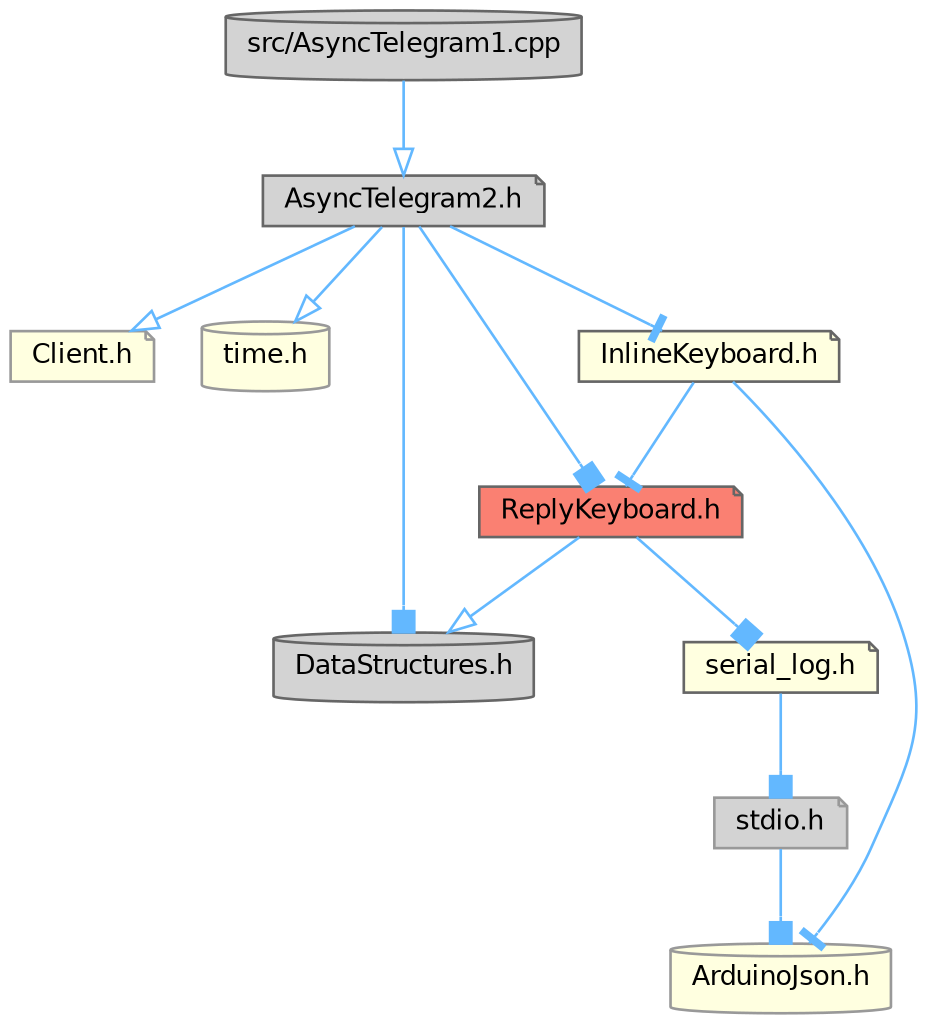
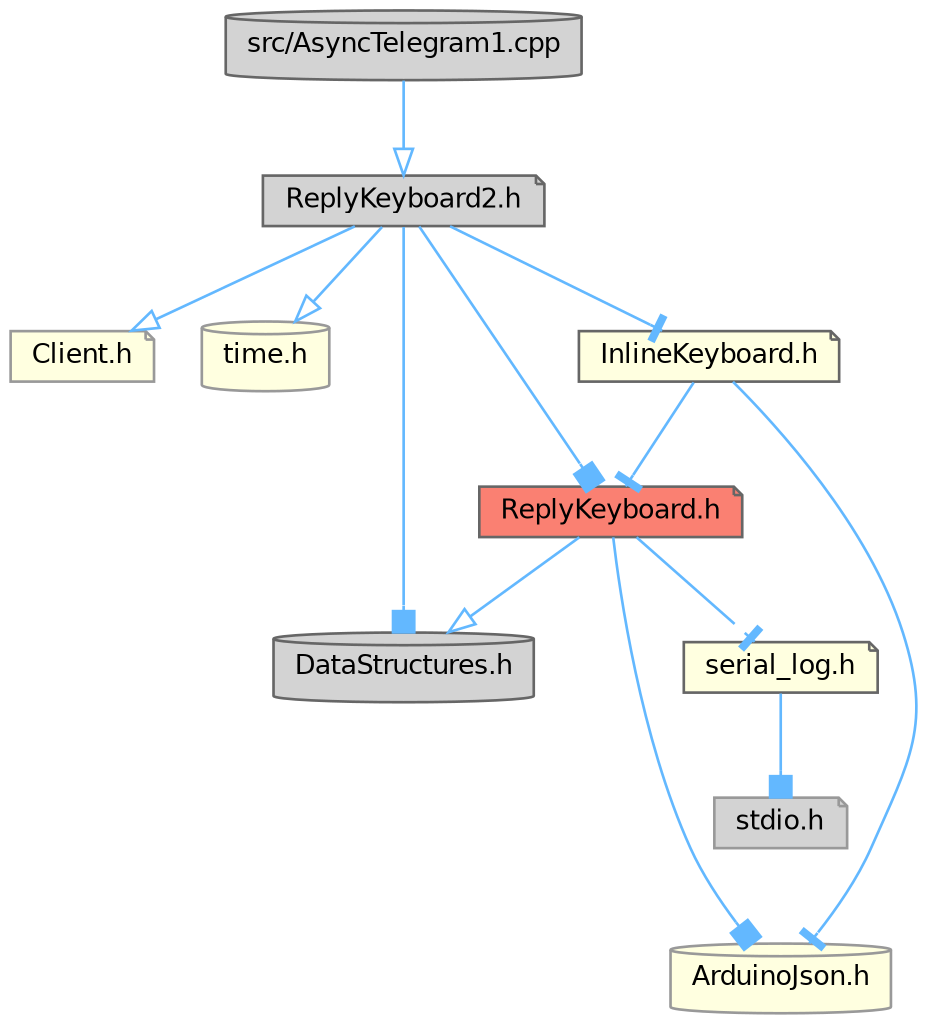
(404, 201) -> (404, 201)
(686, 581) -> (686, 581)
(781, 883) -> (652, 738)
